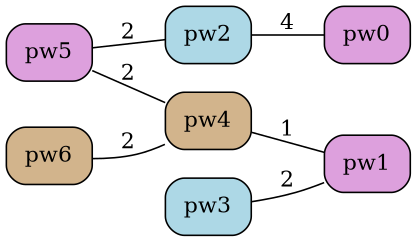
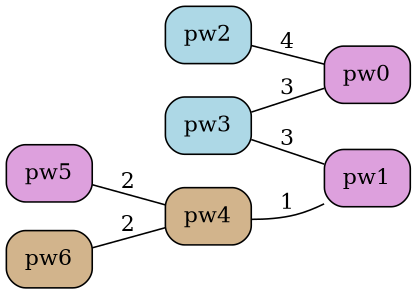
(129, 44) -> none
none -> (288, 100)
(288, 180) -> (288, 139)
